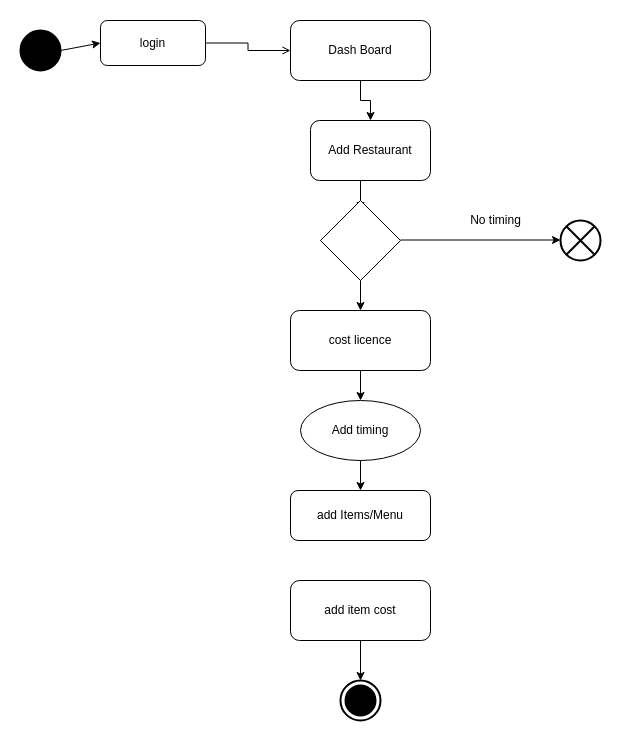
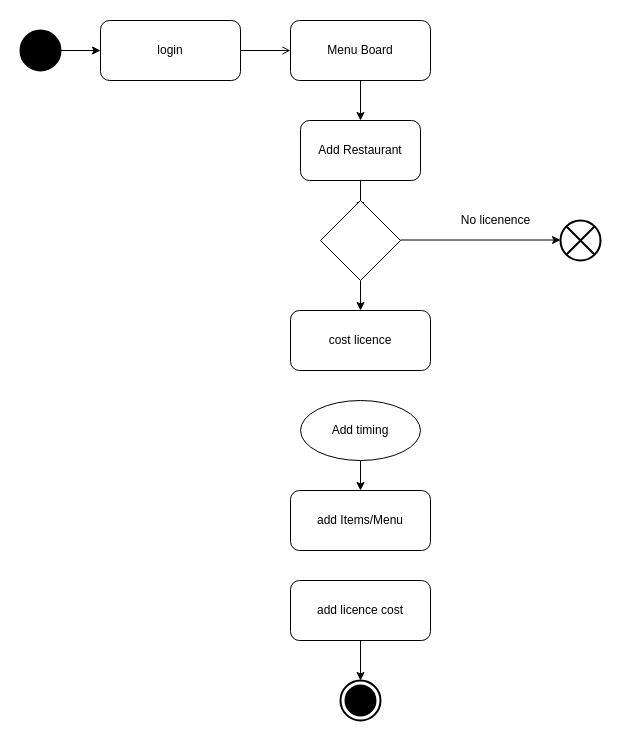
(153, 43) -> (171, 51)
(361, 51) -> (361, 51)
(371, 151) -> (361, 151)
(496, 221) -> (496, 221)
(361, 390) -> none
(361, 516) -> (361, 521)
(361, 611) -> (361, 611)
